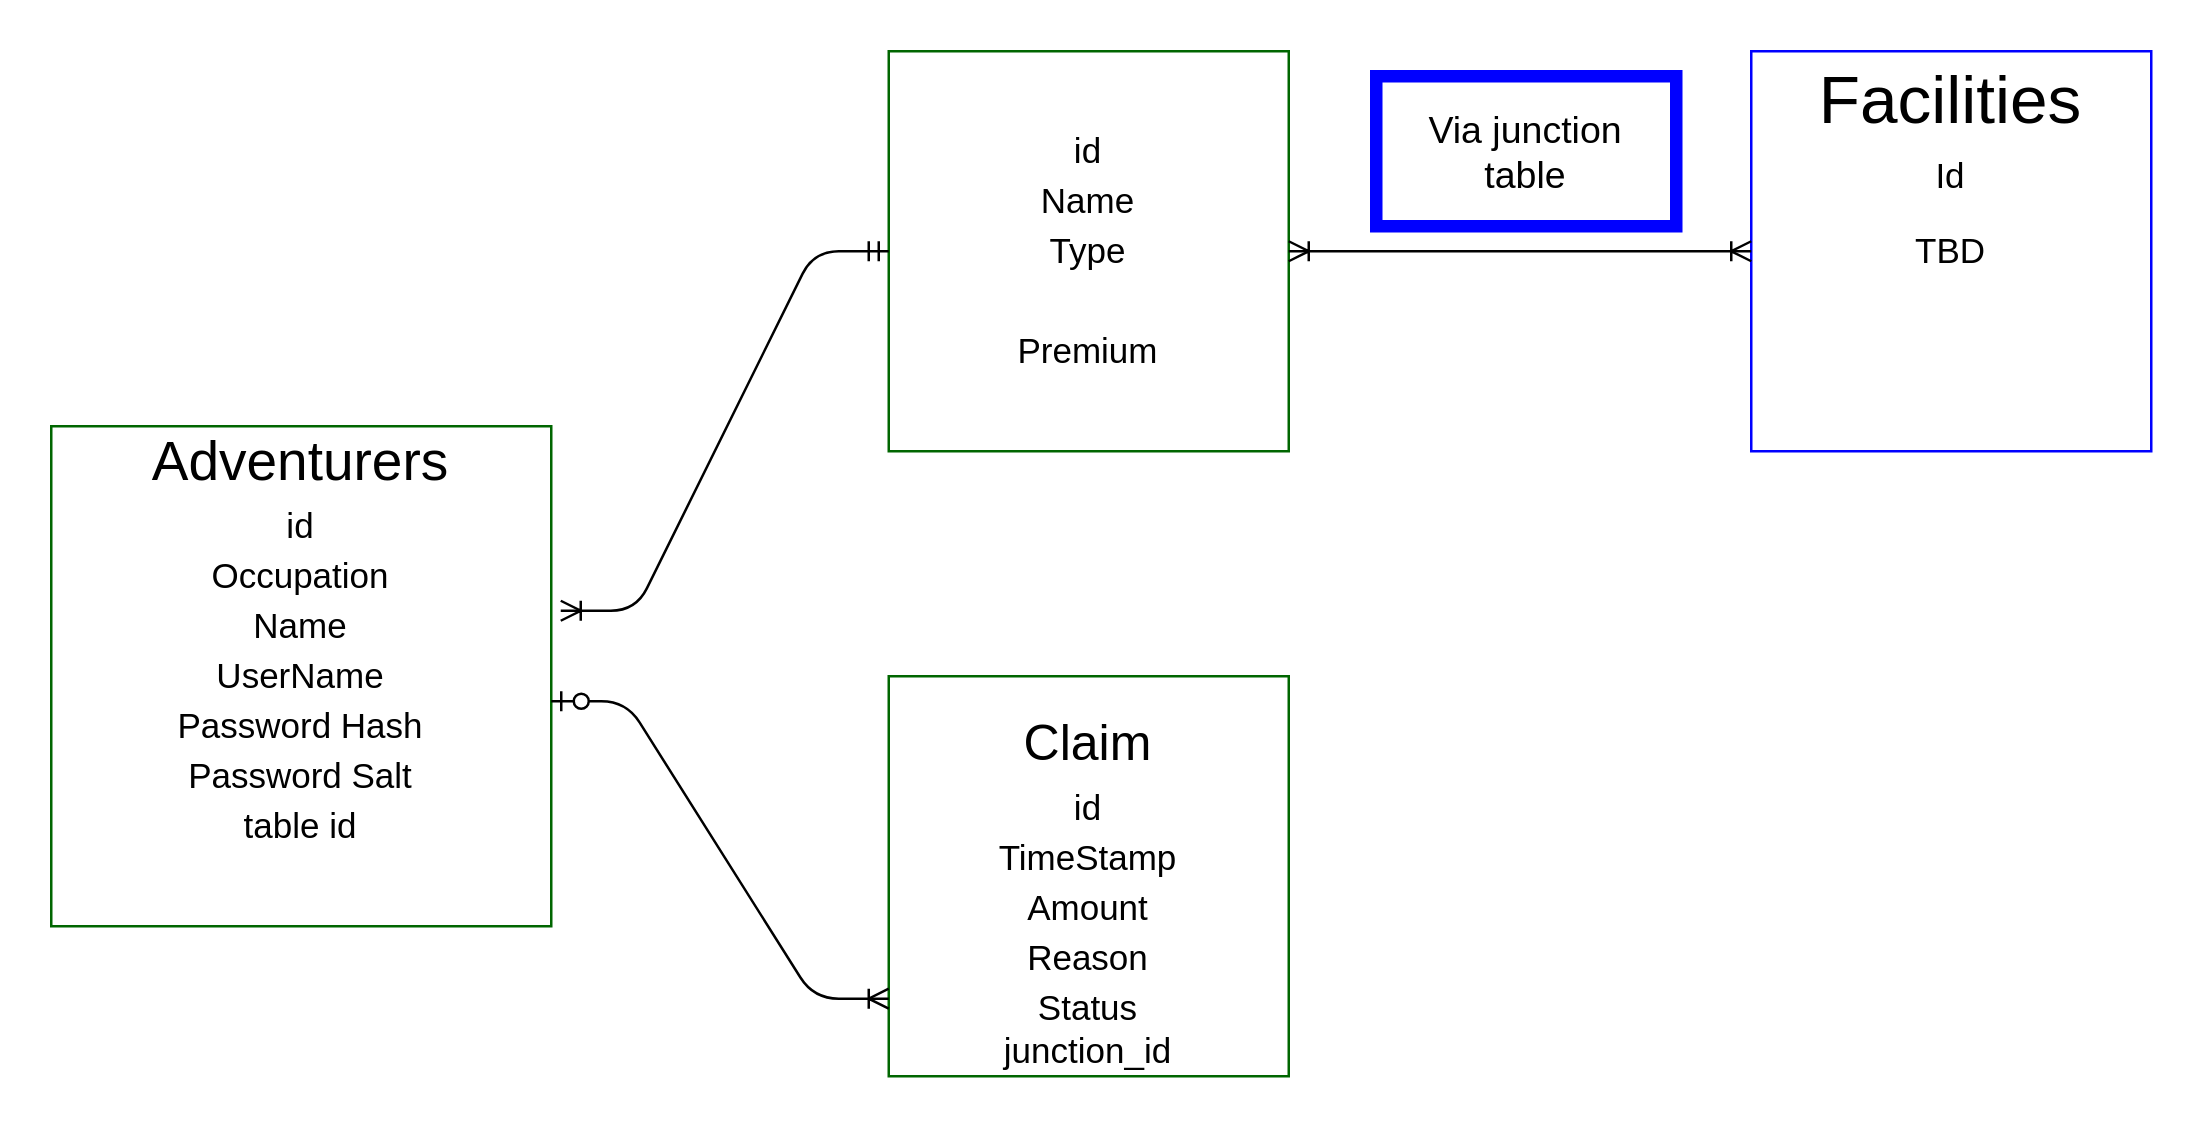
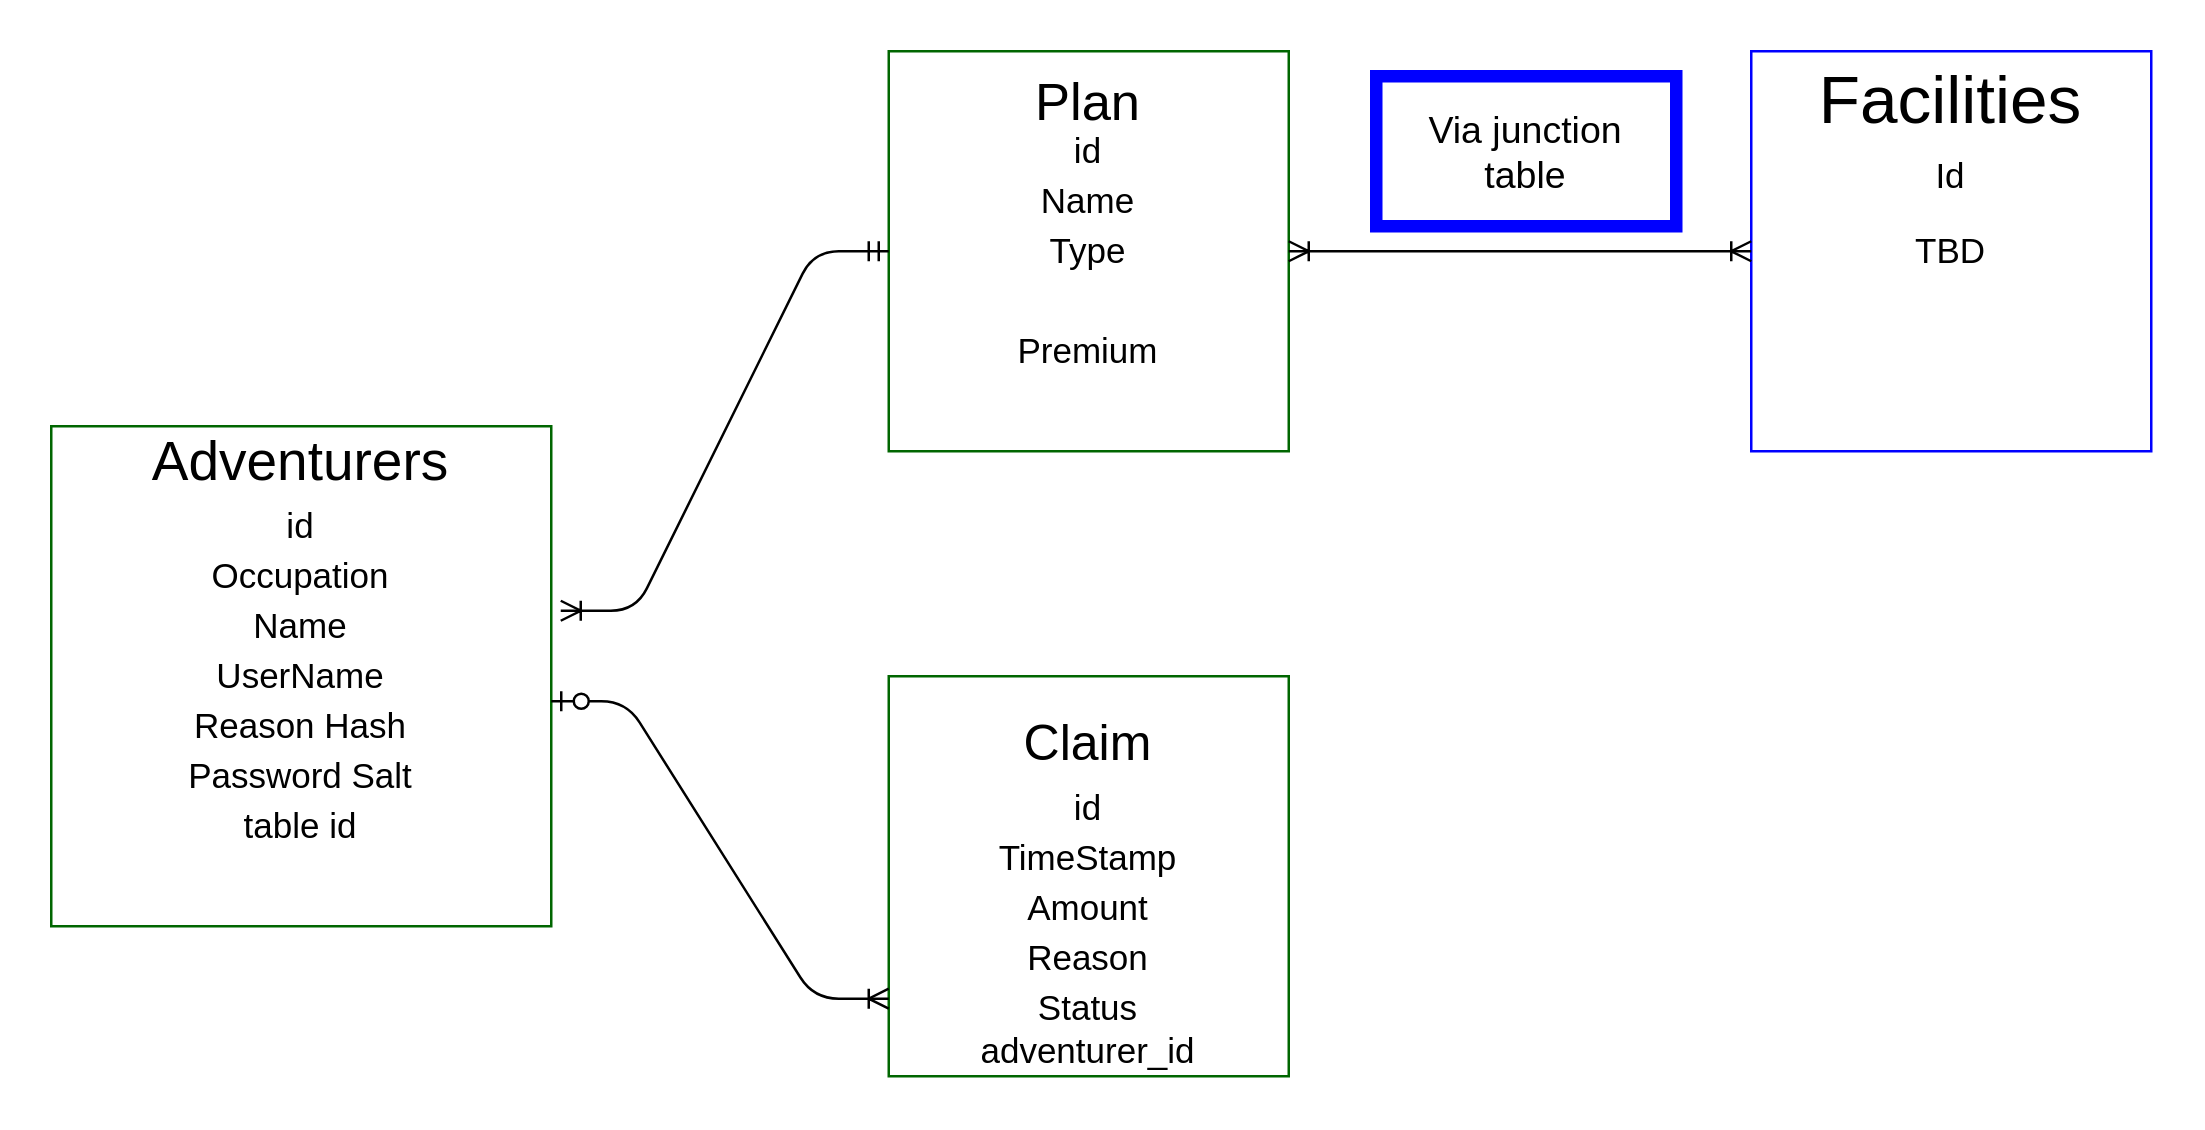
none -> (1089, 101)
(301, 726) -> (301, 726)
(1089, 1051) -> (1089, 1051)
